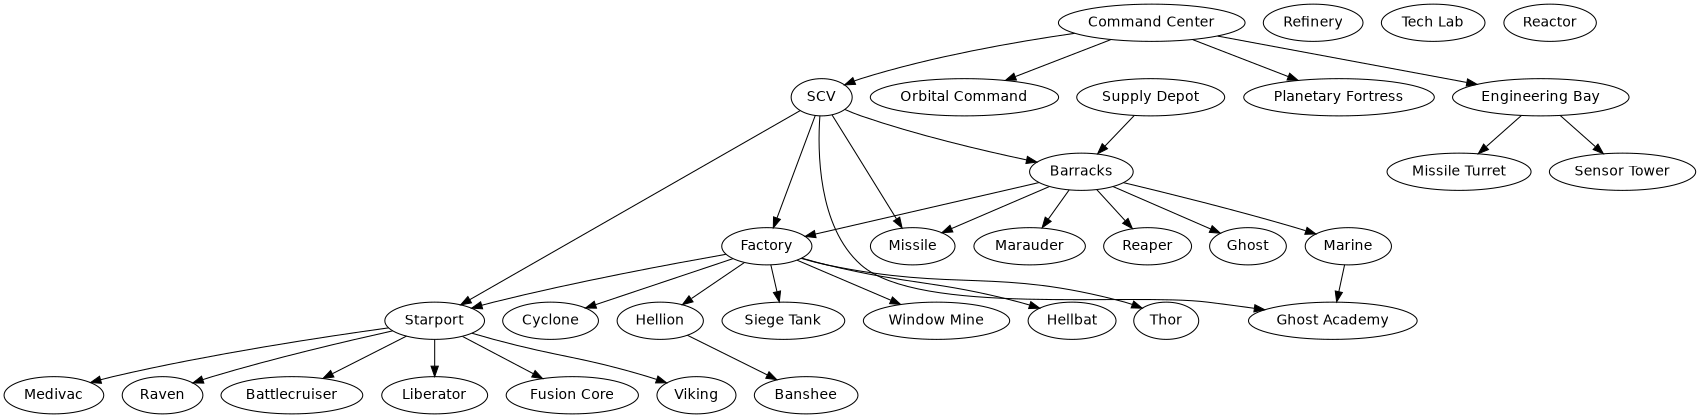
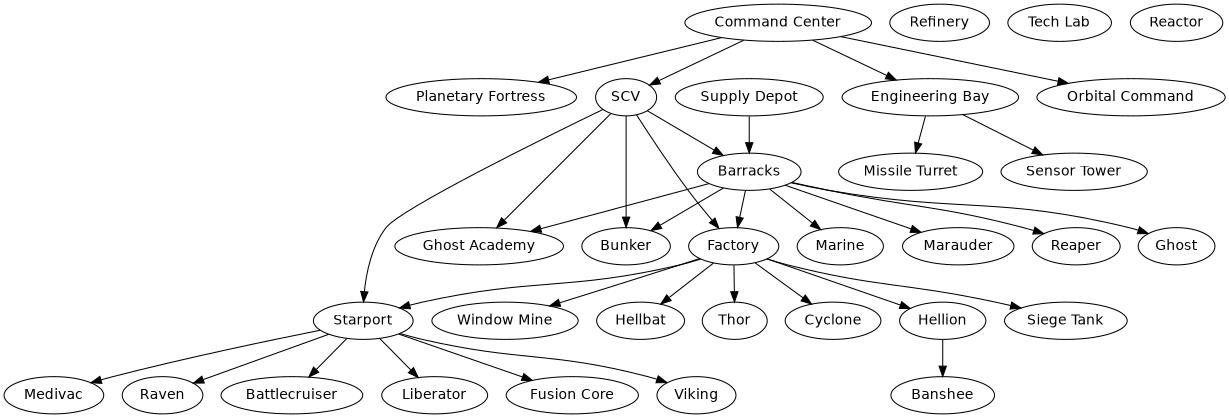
(913, 246) -> (626, 246)
(1342, 278) -> (633, 204)
